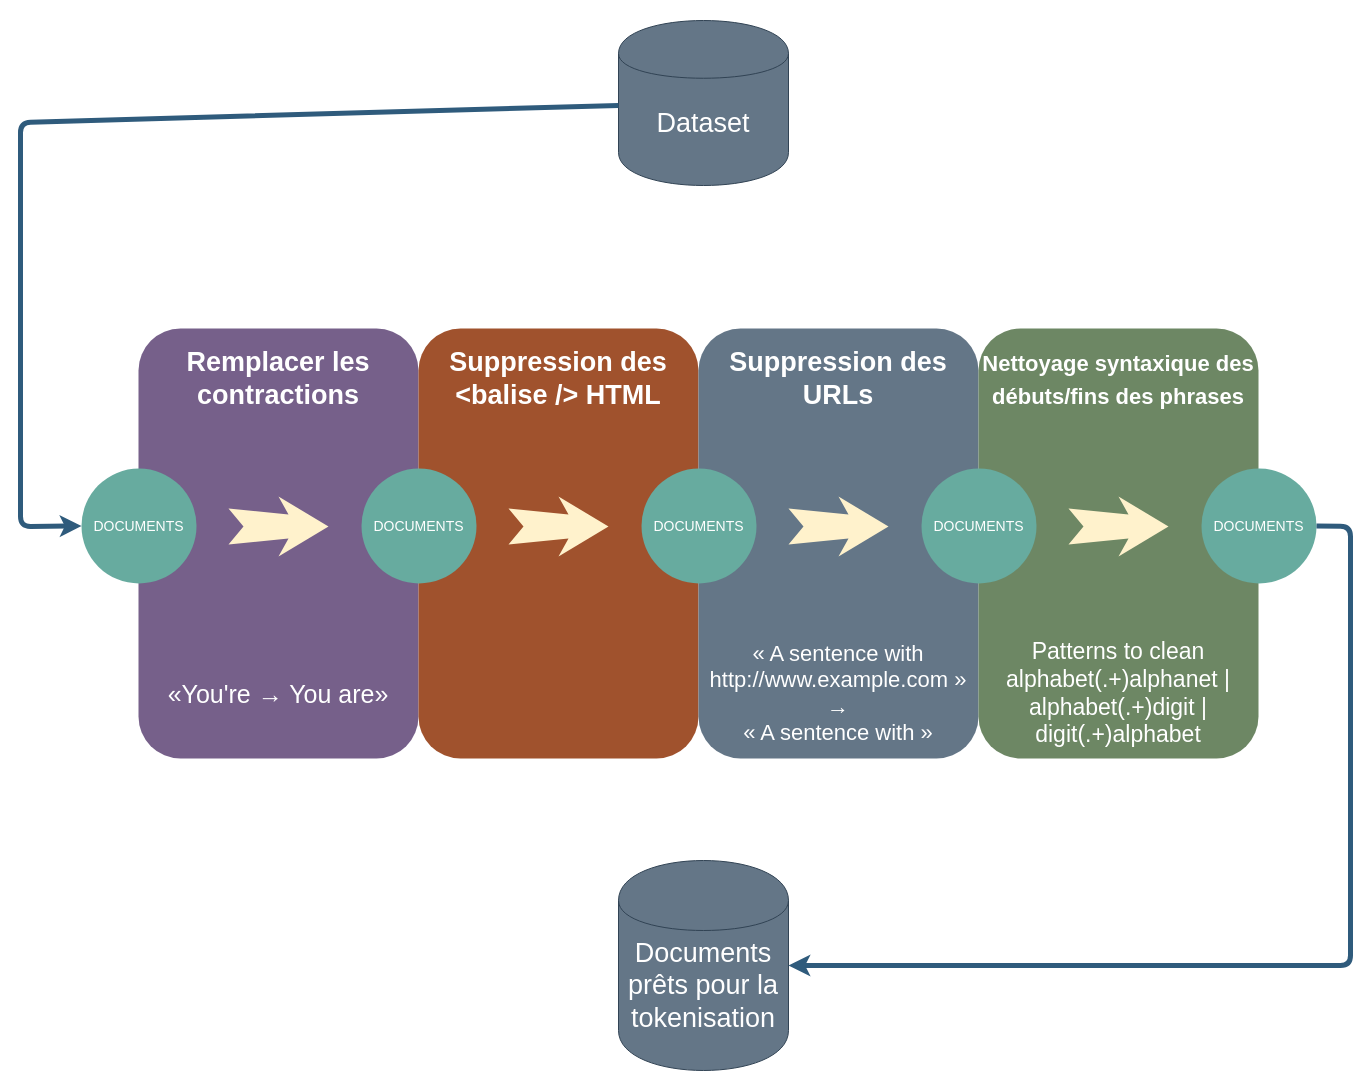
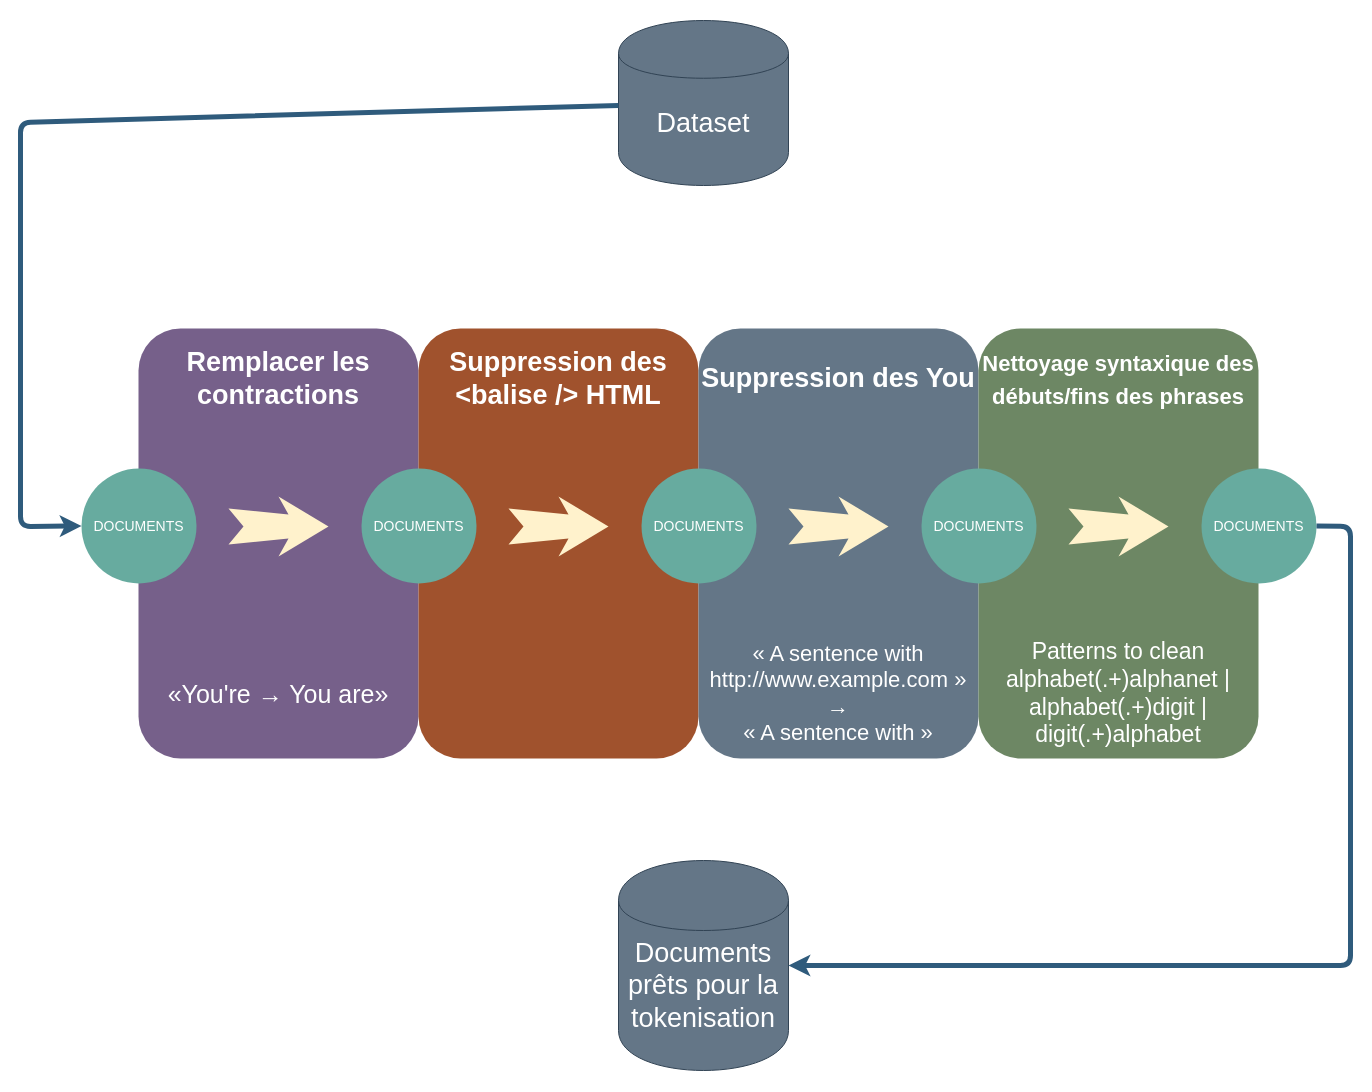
(839, 379) -> (839, 379)
